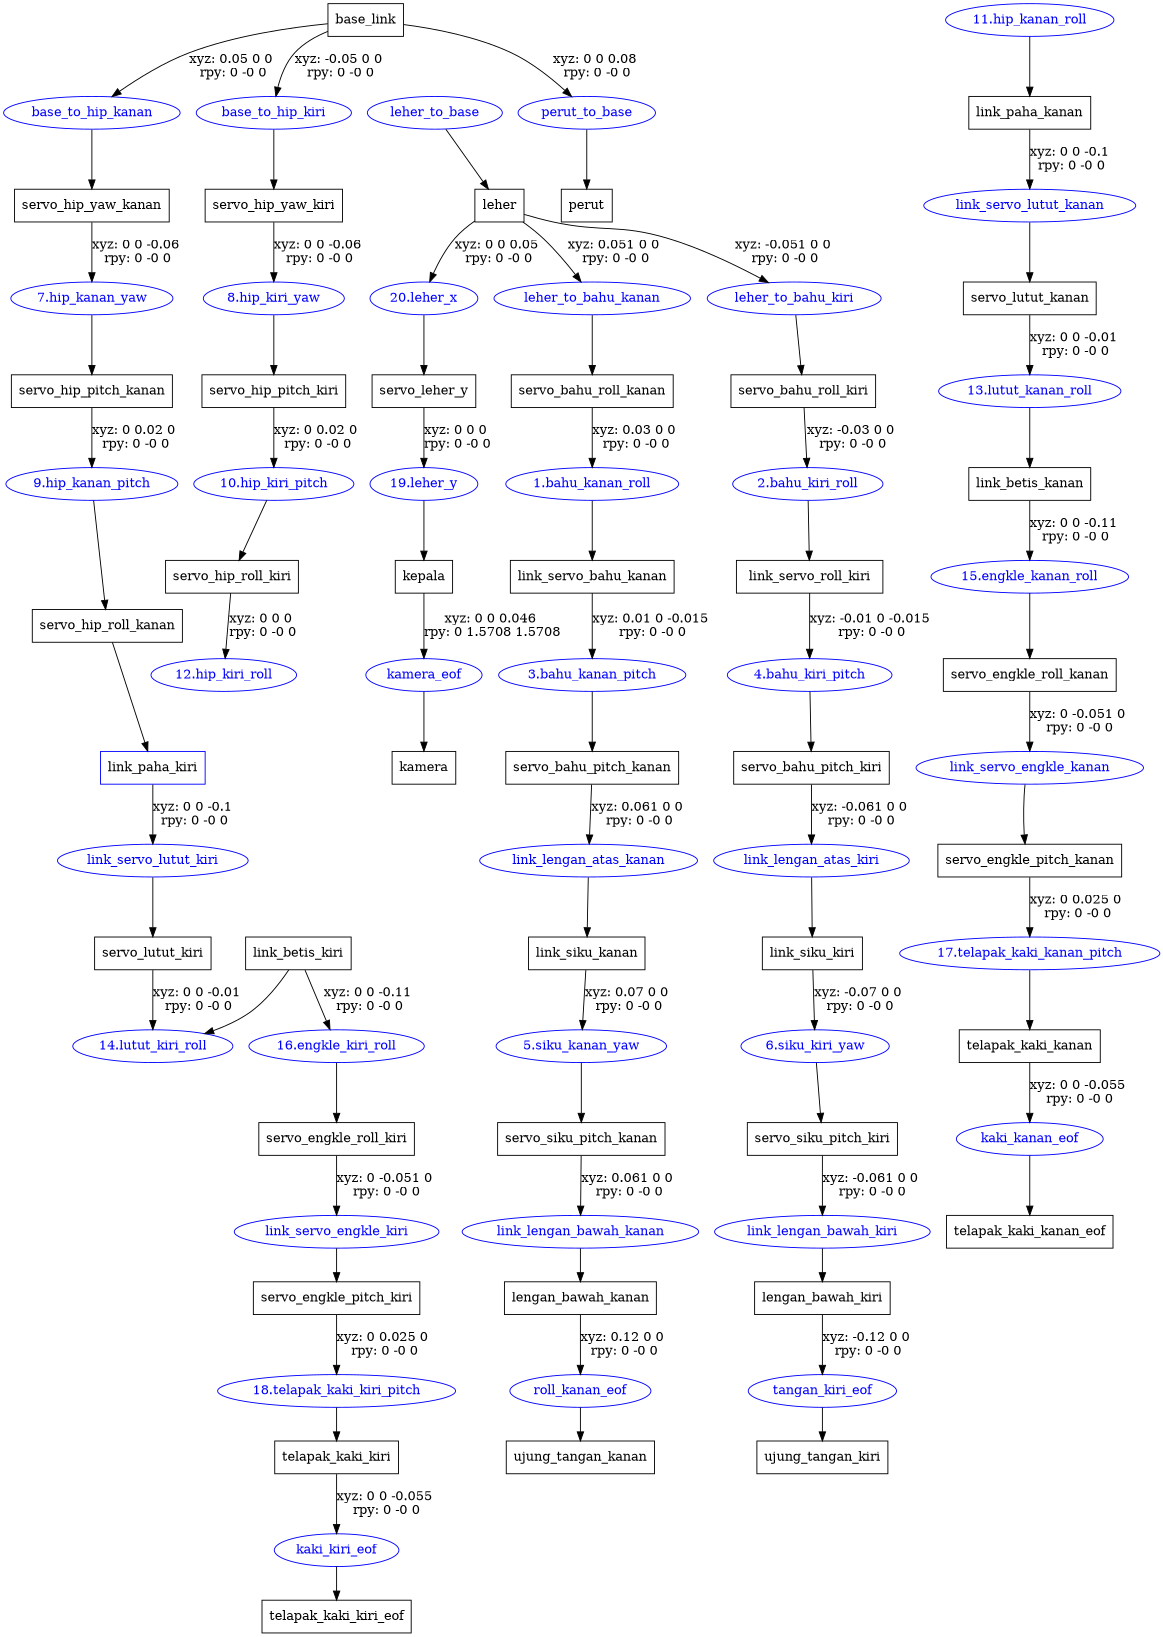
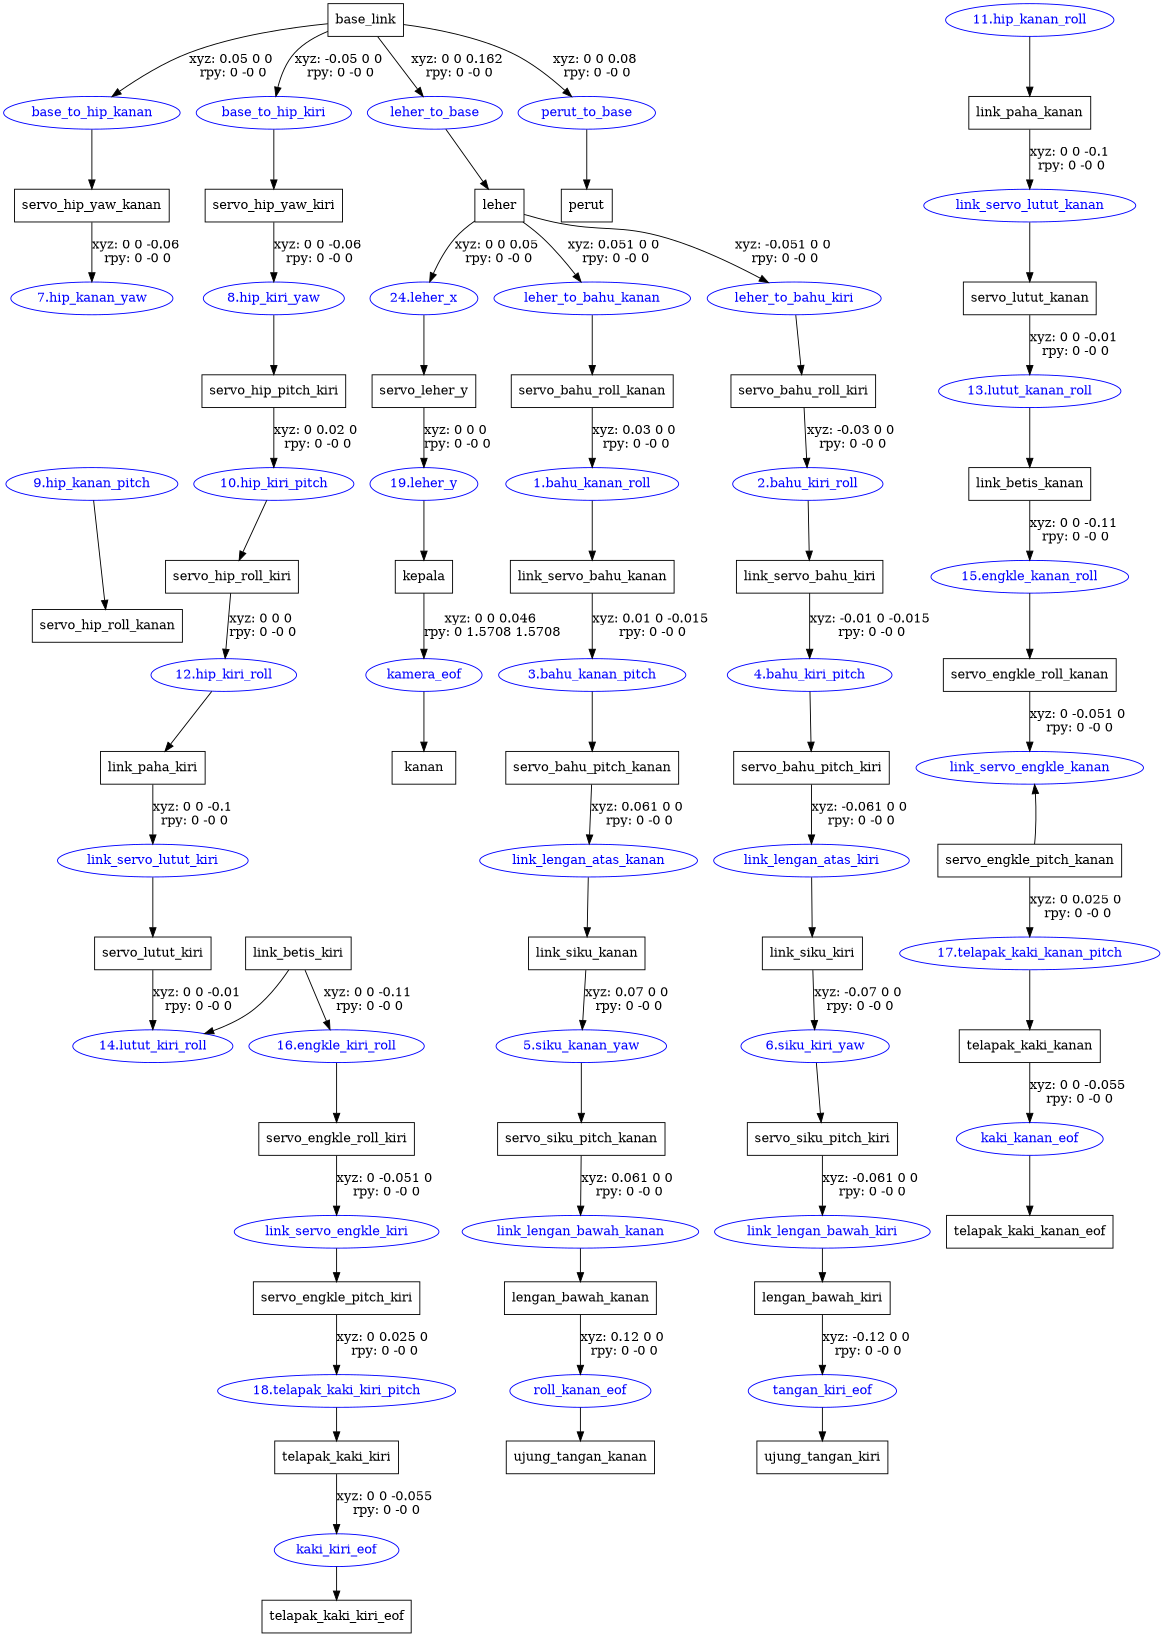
none -> (398, 63)
(424, 298) -> (424, 298)
(92, 391) -> none
(810, 577) -> (810, 577)
(129, 692) -> (191, 718)
(153, 768) -> (153, 768)
(424, 768) -> (424, 768)
(1024, 810) -> (1036, 819)
